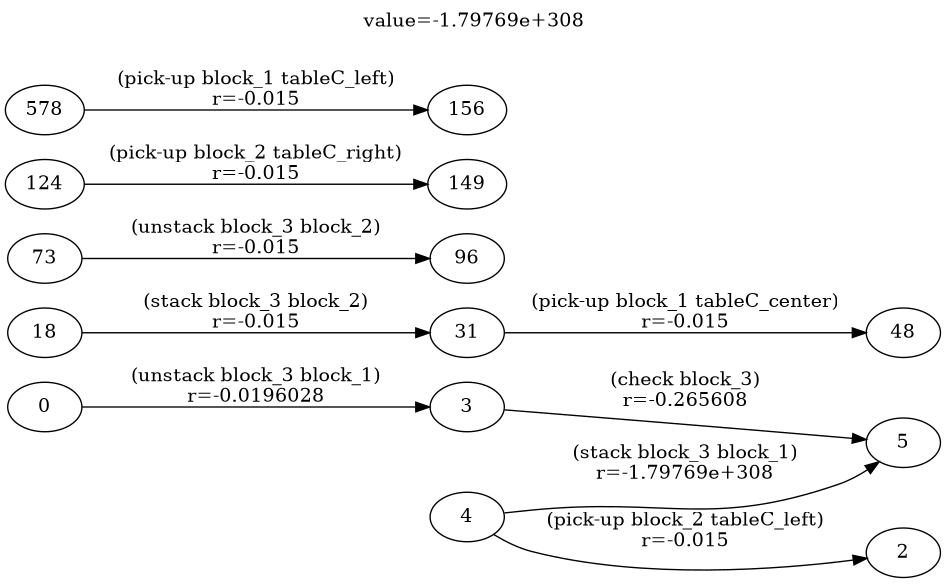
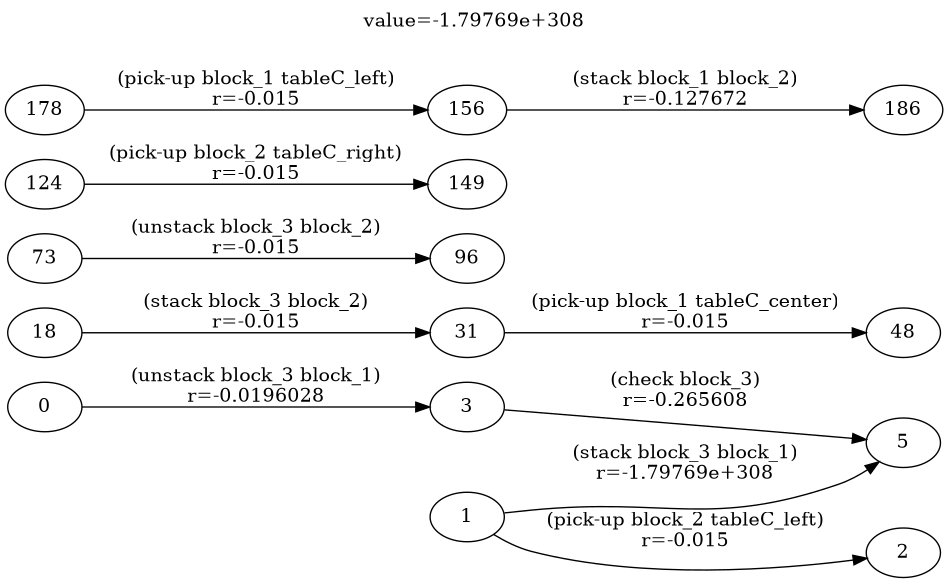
(45, 110) -> (45, 110)
none -> (903, 110)
(467, 517) -> (467, 517)
